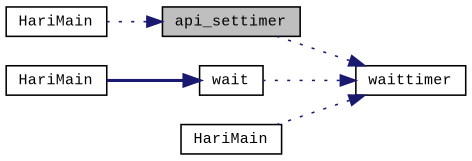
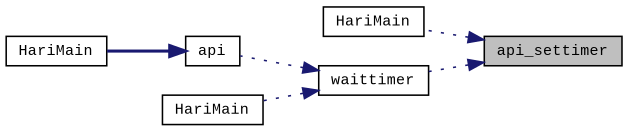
(314, 49) -> (449, 68)
(231, 80) -> (213, 51)
